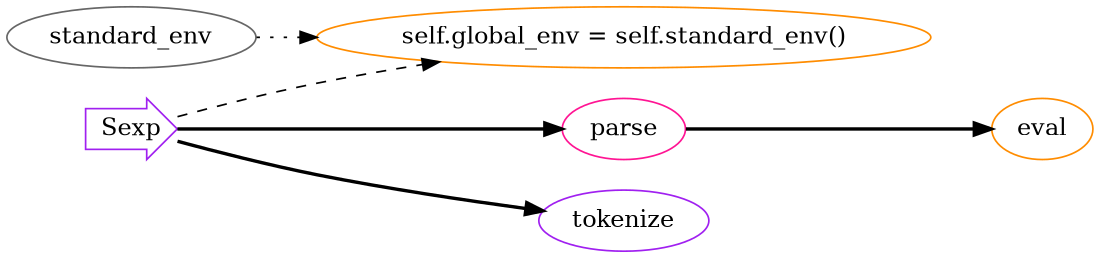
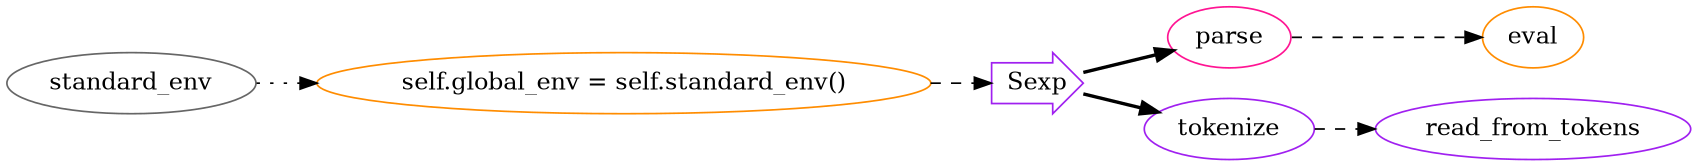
(299, 87) -> (952, 83)
(830, 129) -> (1378, 37)
none -> (1533, 129)
